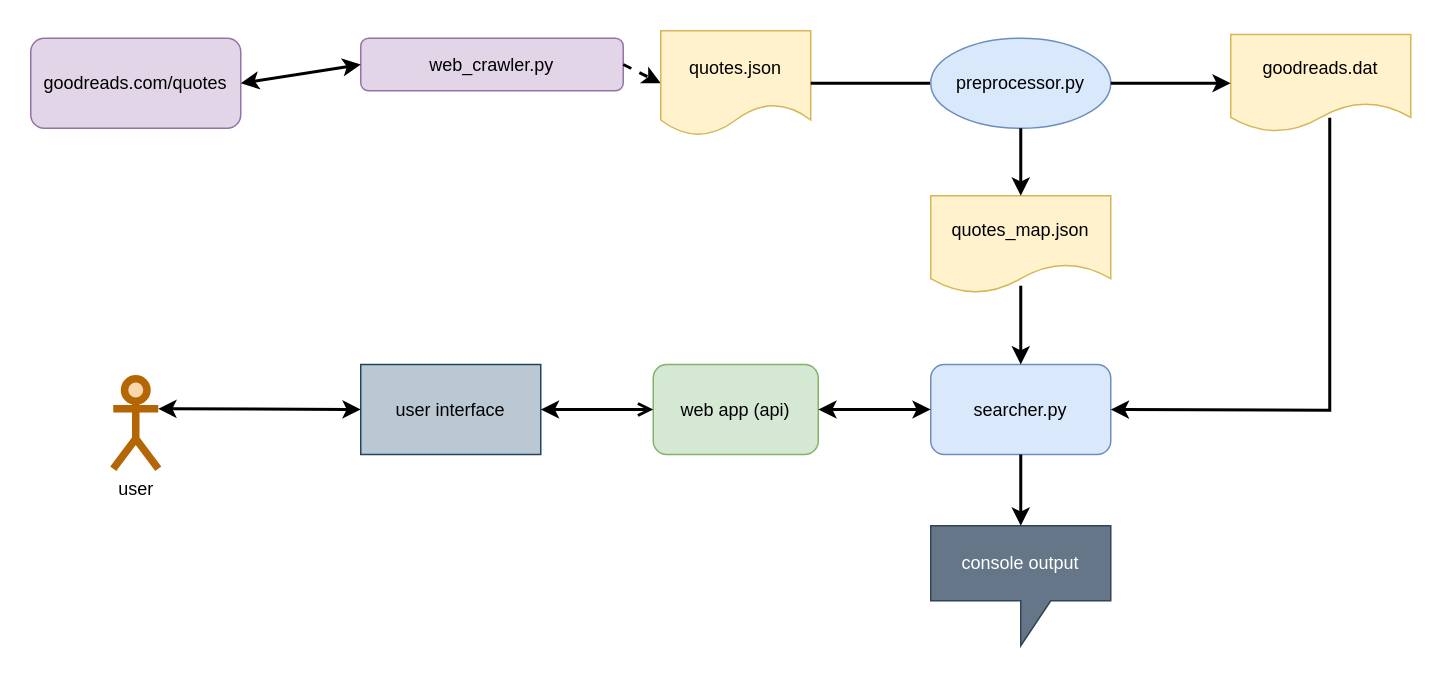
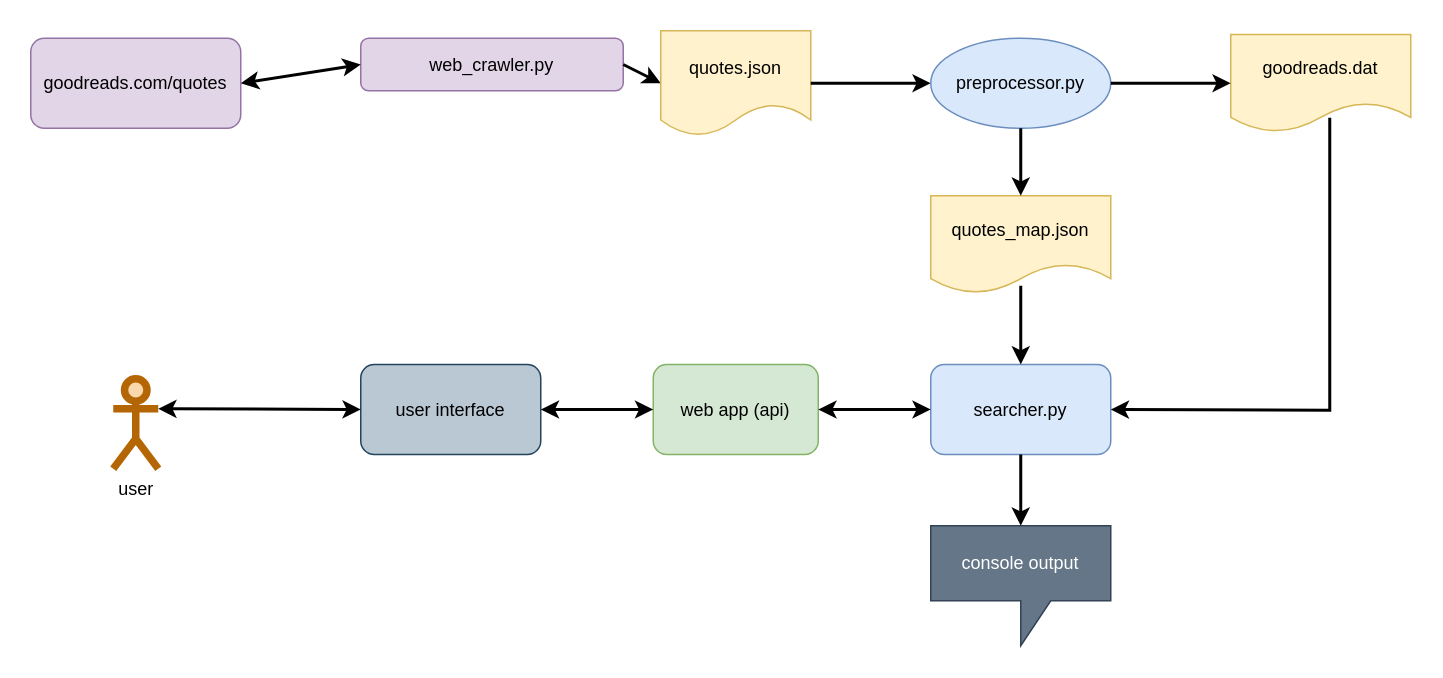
(639, 72) -> (639, 72)
(922, 83) -> (916, 83)
(451, 410) -> (451, 410)
(640, 410) -> (638, 410)
